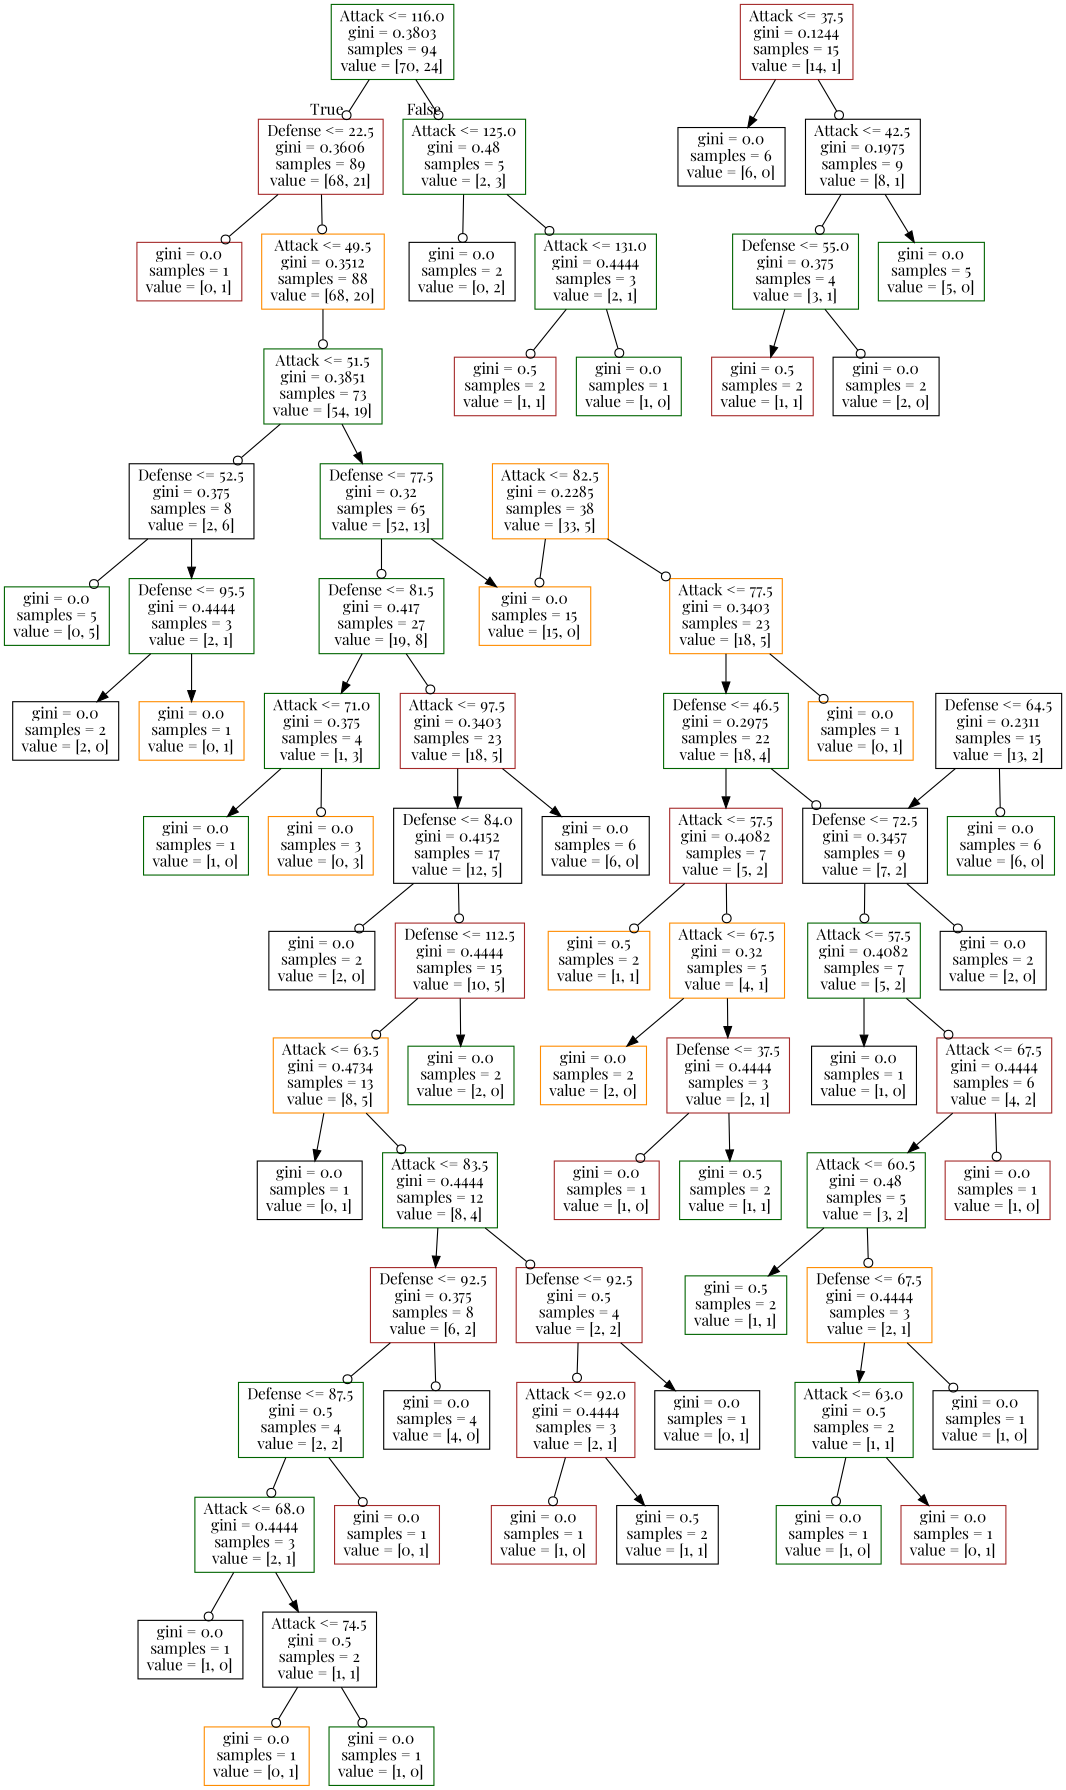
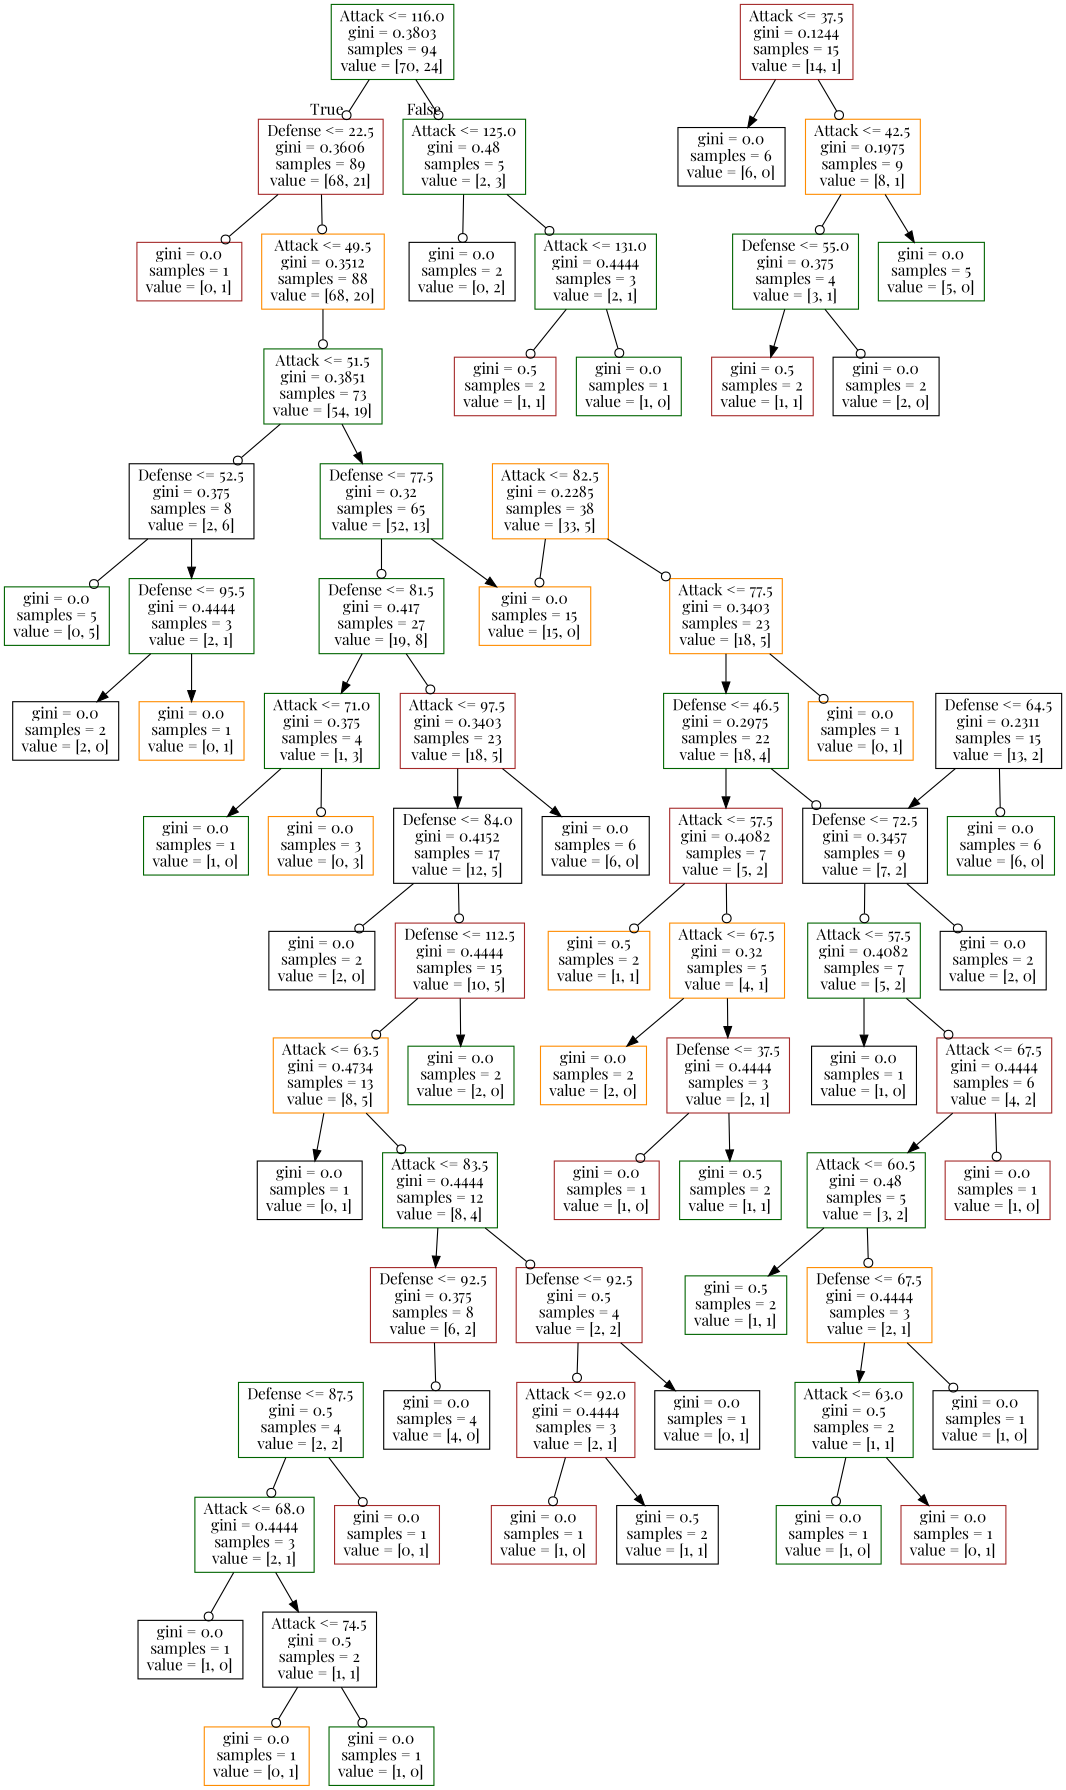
(863, 157) -> (863, 157)
(371, 1359) -> none
